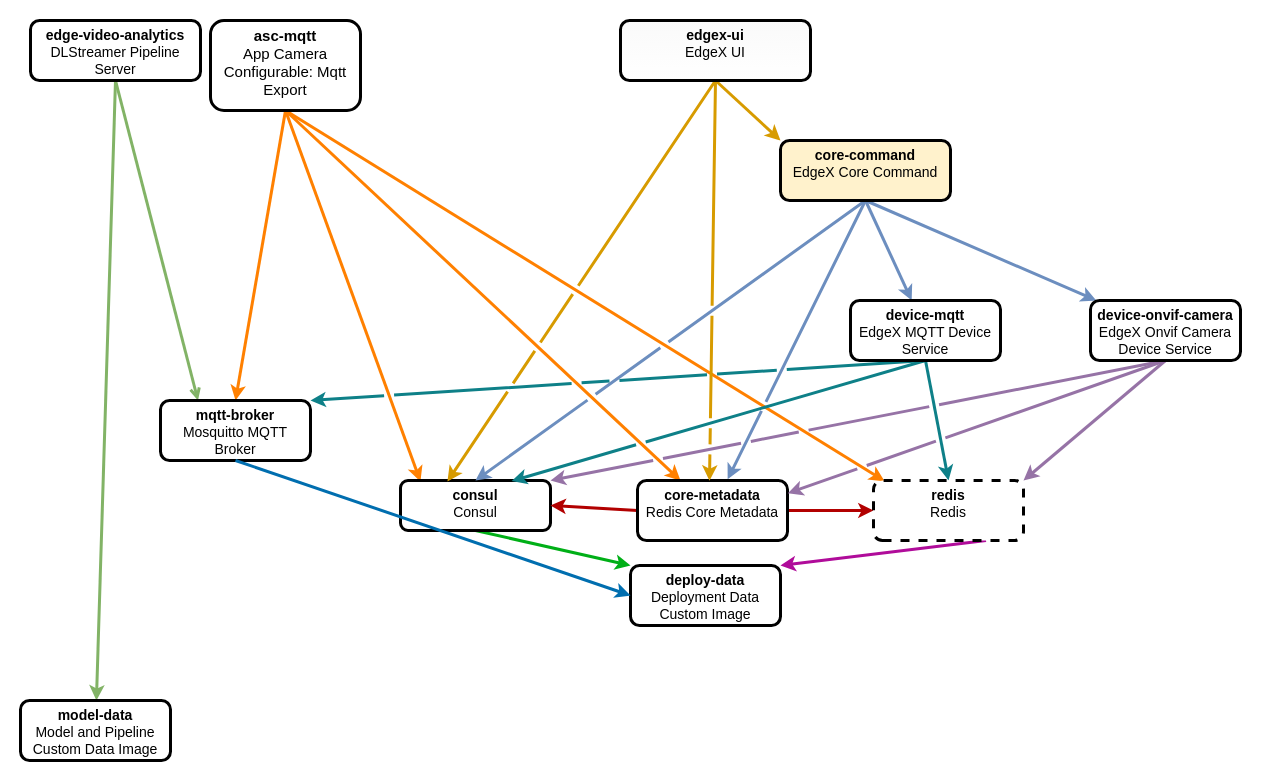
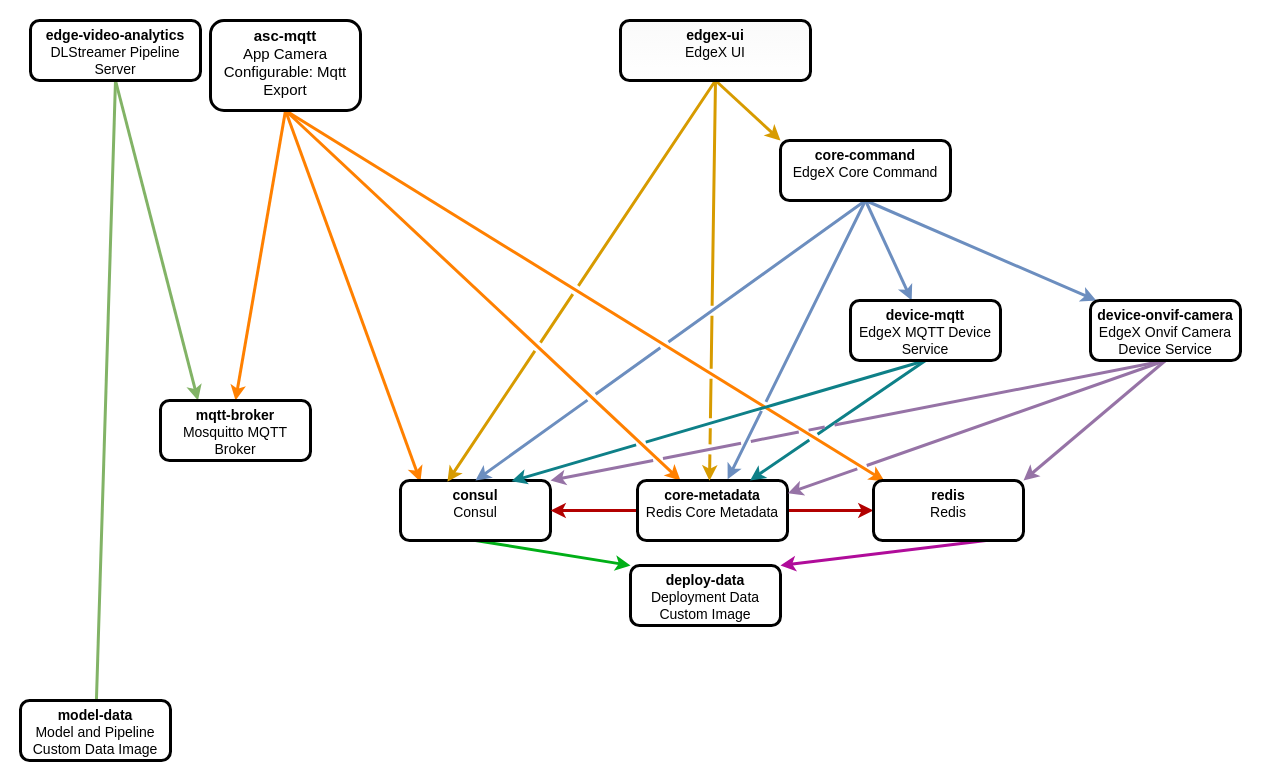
(866, 171) -> (866, 171)
(617, 381) -> none
(195, 388) -> (195, 388)
none -> (879, 392)
(936, 416) -> none
(476, 506) -> (476, 511)
(949, 511) -> (949, 511)
(428, 526) -> none
(97, 687) -> (97, 693)
